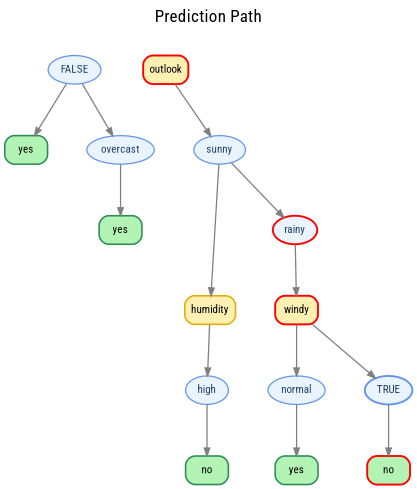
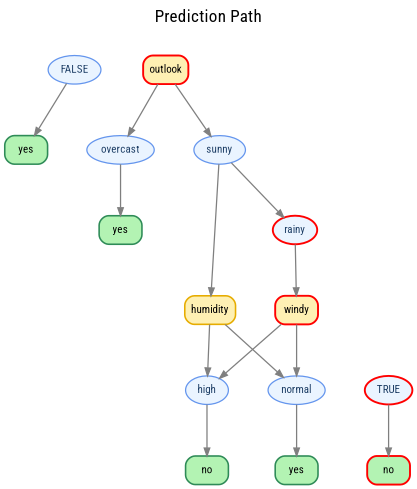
(95, 106) -> (145, 107)
none -> (249, 346)
(341, 349) -> (256, 346)
(389, 390) -> (389, 390)
